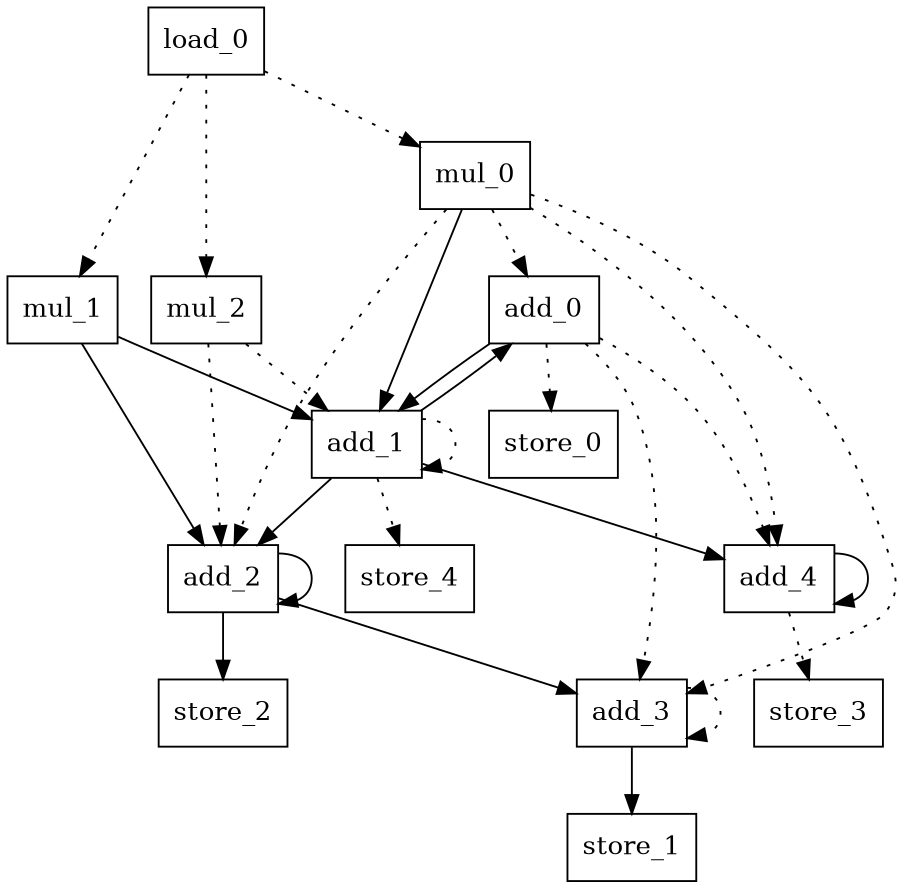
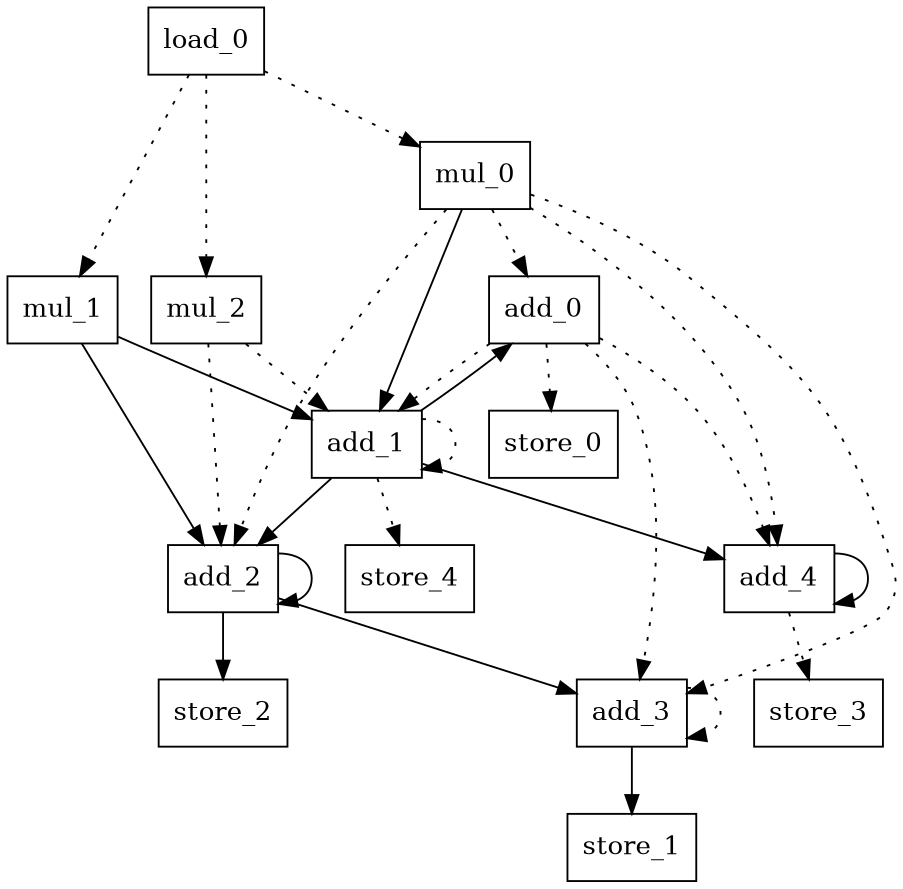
(452, 371) -> (452, 371)
